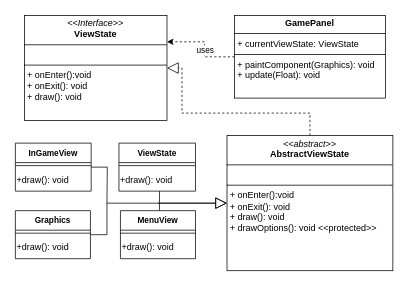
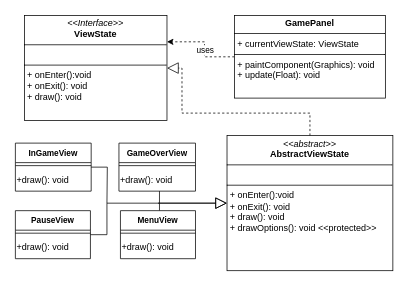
(157, 153) -> (157, 153)
(53, 221) -> (53, 221)
